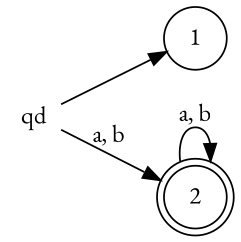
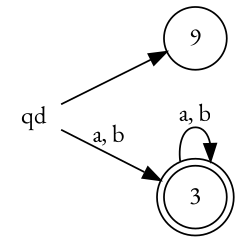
(195, 38) -> (195, 38)
(195, 197) -> (195, 197)
